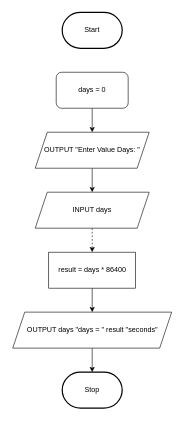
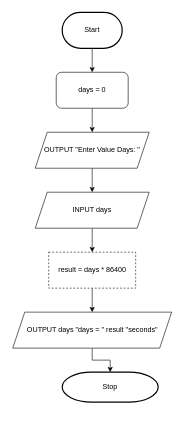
none -> (92, 66)
(92, 237) -> (92, 237)
(92, 270) -> (92, 270)
(92, 390) -> (110, 387)
